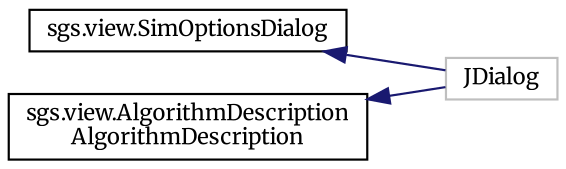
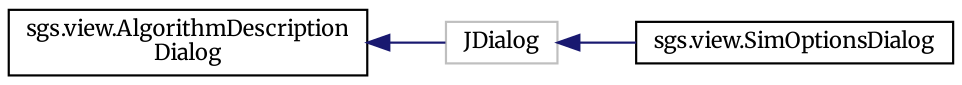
(396, 63) -> (608, 43)
(188, 127) -> (188, 43)
